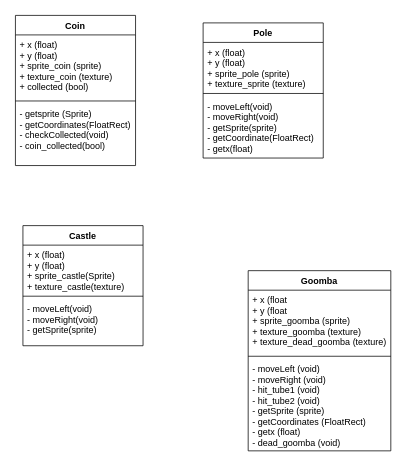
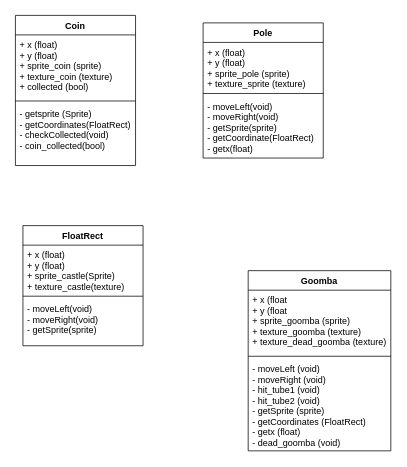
(83, 236) -> (83, 236)
